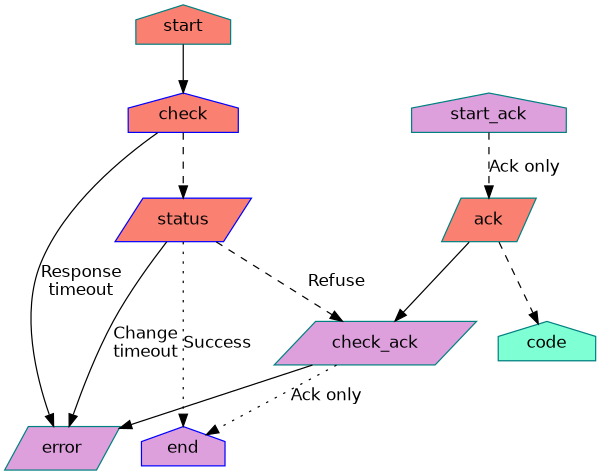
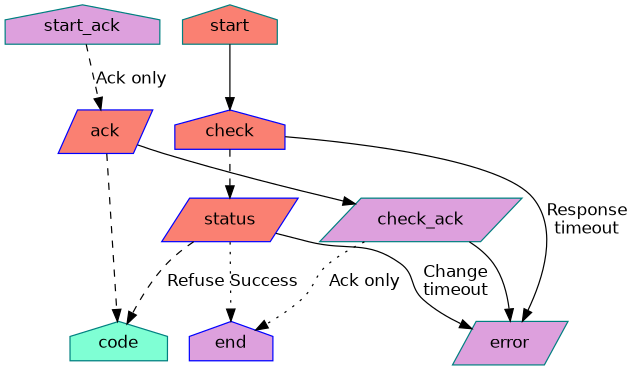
(489, 220) -> (105, 132)
(274, 278) -> (158, 273)
